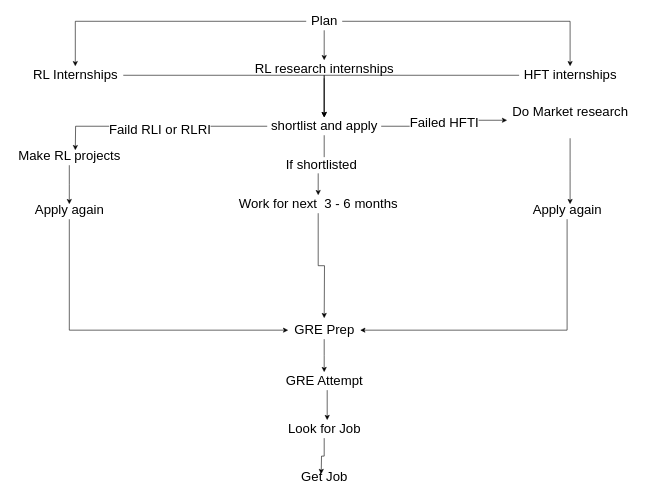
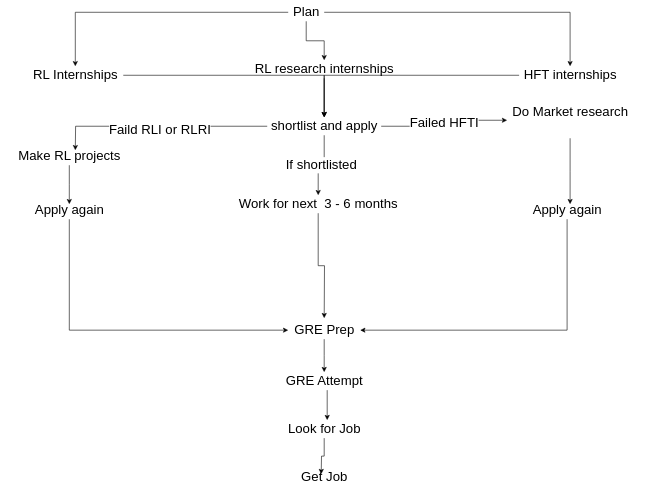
(324, 21) -> (306, 12)
